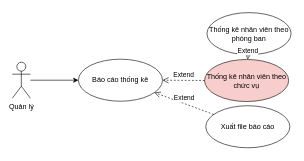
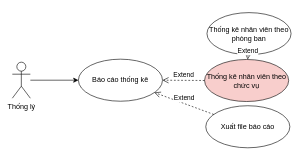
(22, 107) -> (22, 107)
